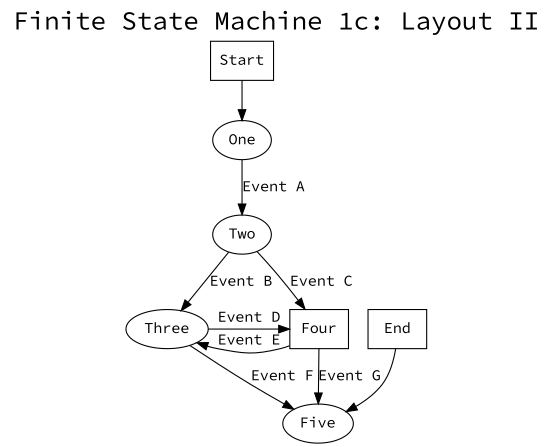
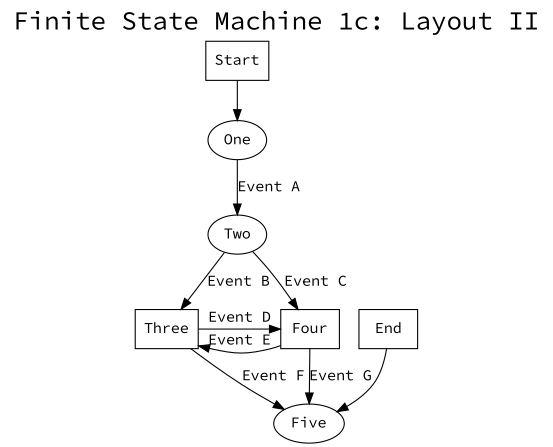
(167, 329) -> (167, 329)
